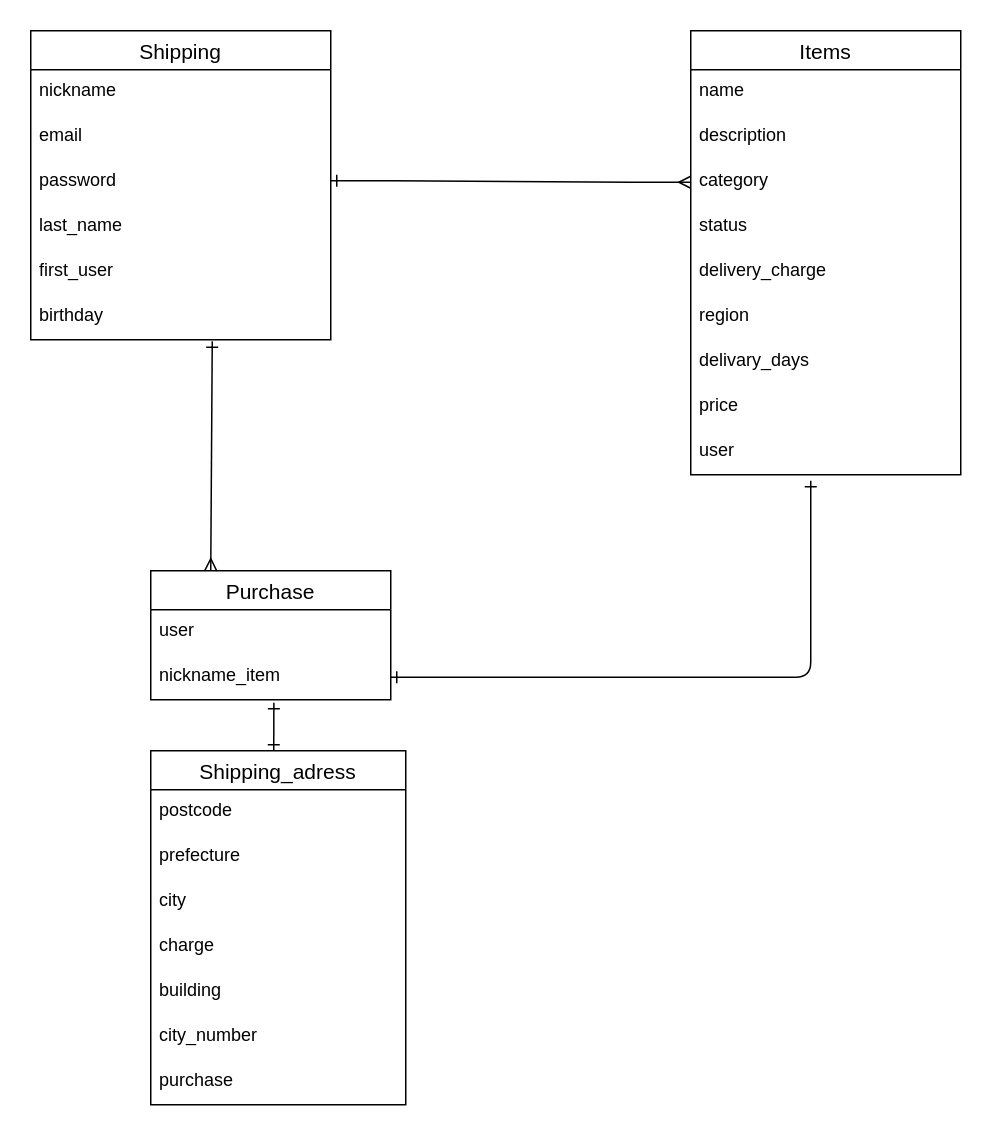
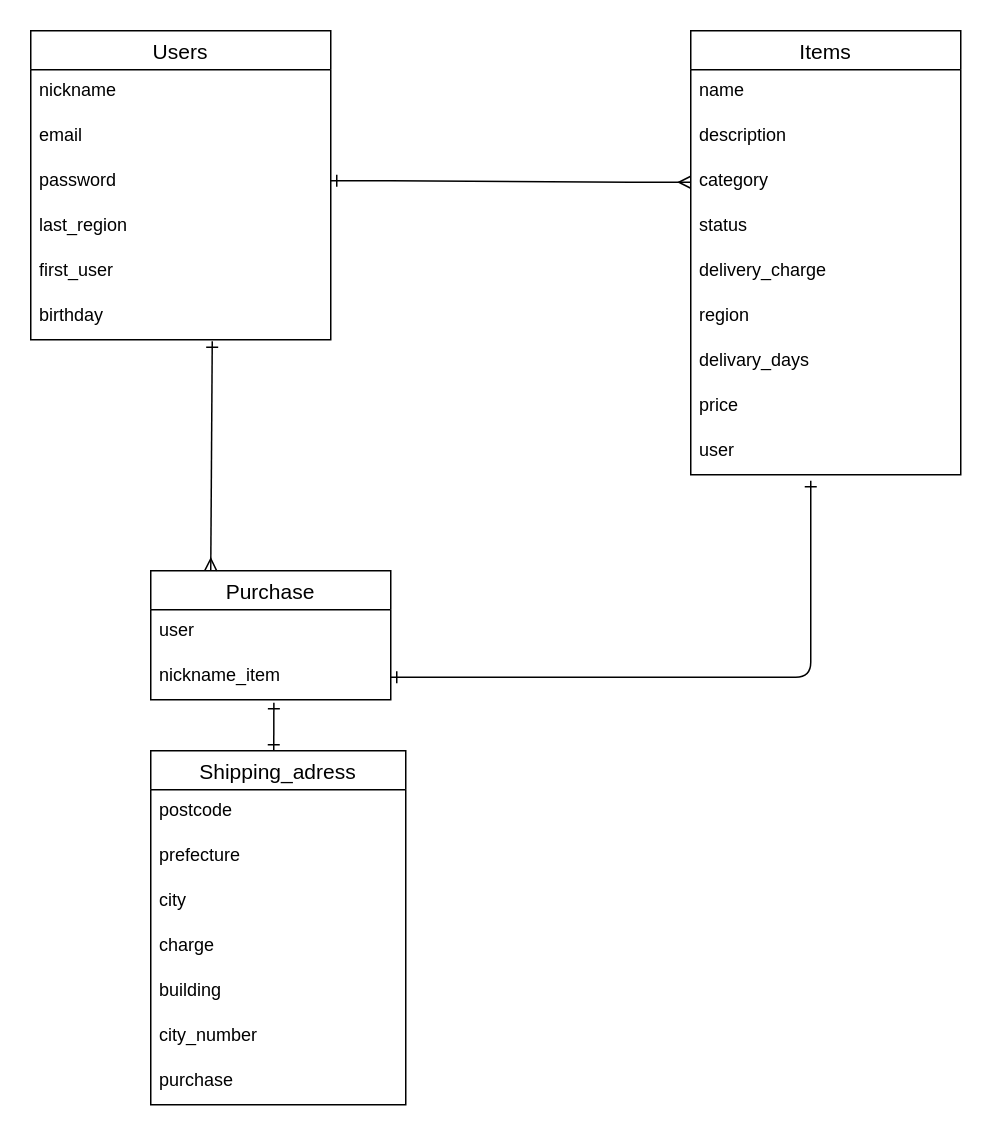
(180, 52) -> (180, 52)
(82, 225) -> (90, 225)
